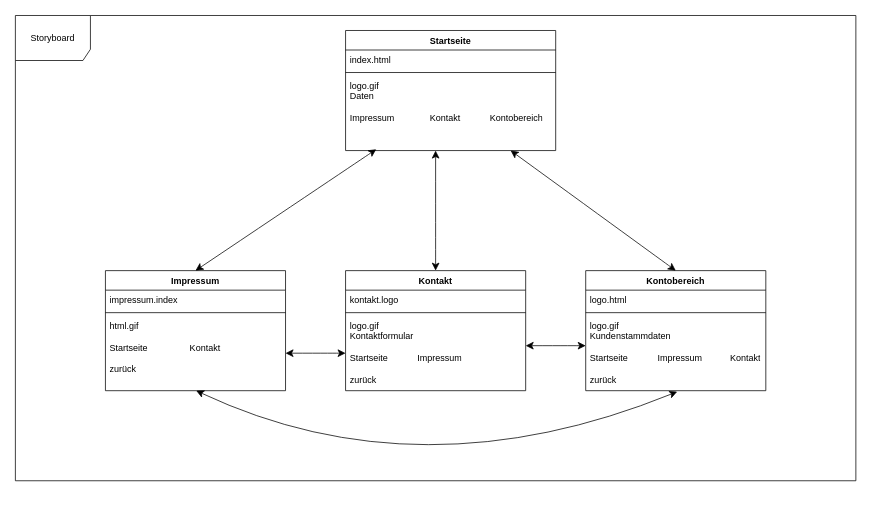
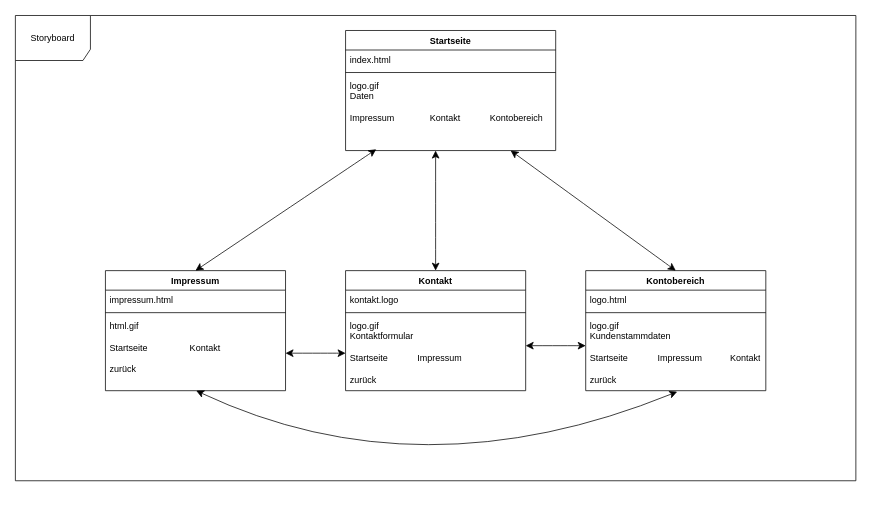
(144, 301) -> (142, 301)
